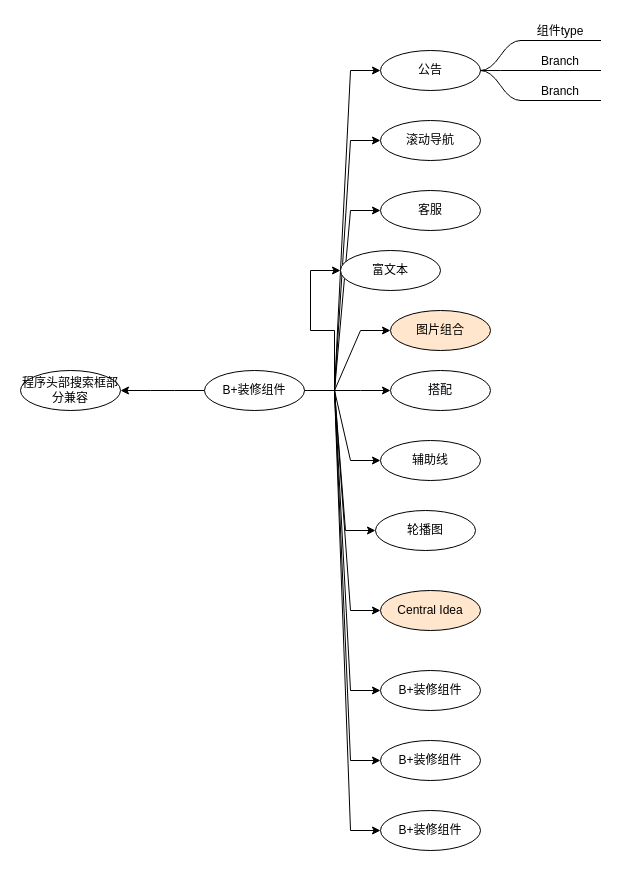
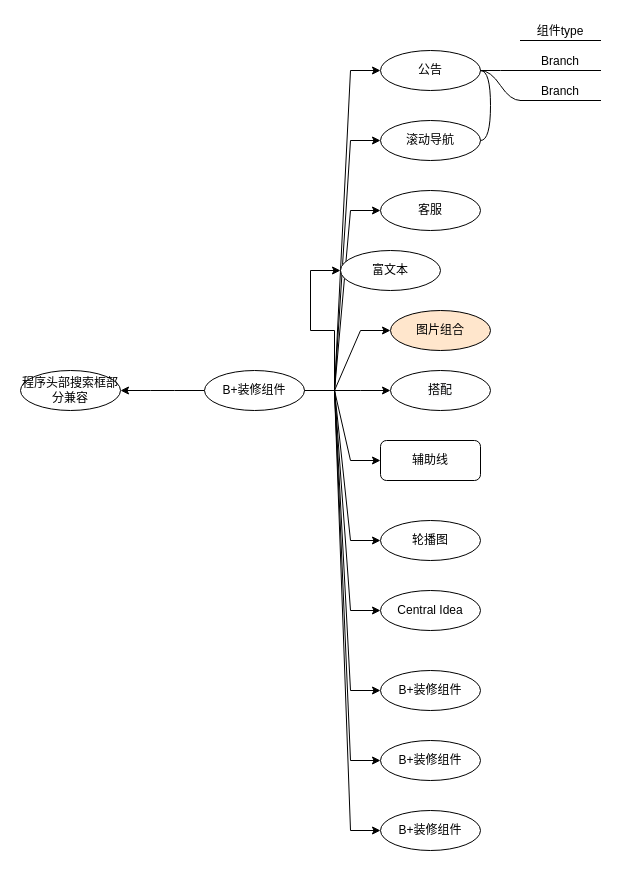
(503, 53) -> (490, 107)
(431, 461) -> (431, 461)
(426, 531) -> (431, 541)
(431, 611) -> (431, 611)
